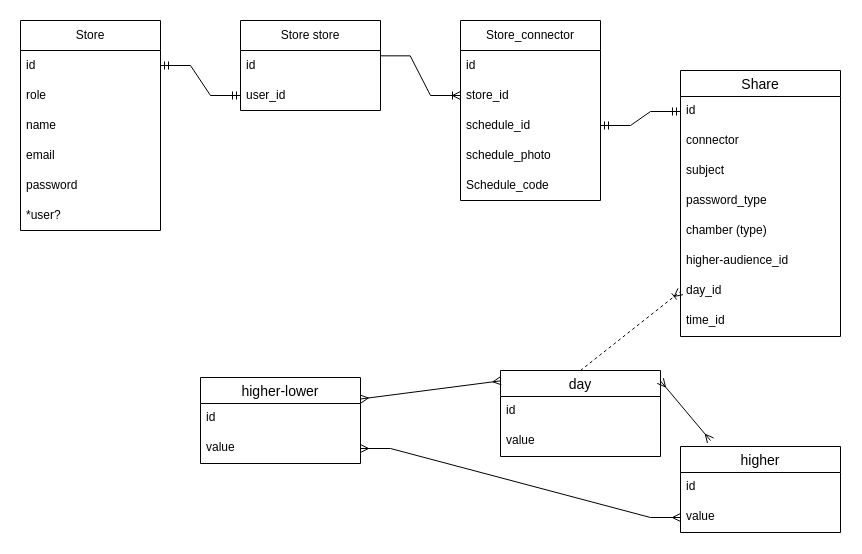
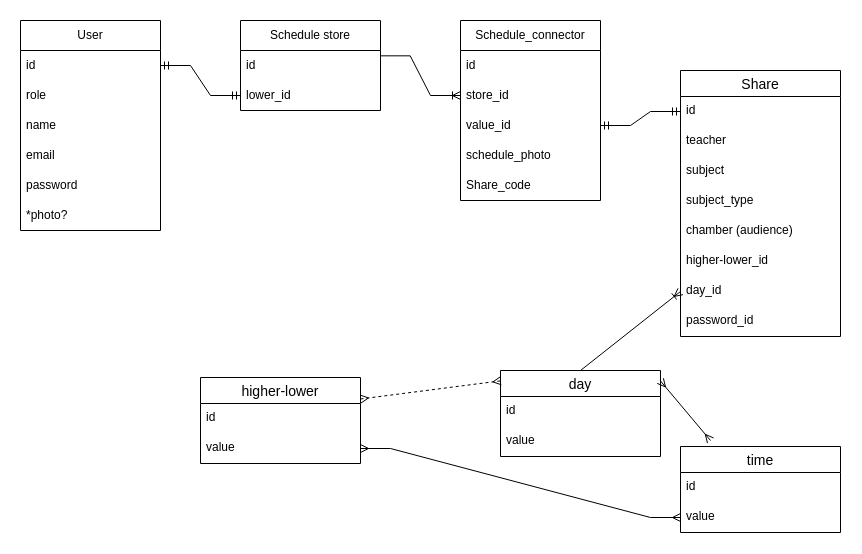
(91, 36) -> (91, 36)
(311, 36) -> (311, 36)
(531, 36) -> (531, 36)
(268, 96) -> (270, 96)
(500, 126) -> (490, 126)
(717, 141) -> (710, 141)
(509, 186) -> (500, 186)
(730, 201) -> (727, 201)
(47, 216) -> (50, 216)
(732, 231) -> (744, 231)
(742, 261) -> (732, 261)
(707, 321) -> (722, 321)
(629, 332) -> (629, 332)
(430, 390) -> (430, 390)
(760, 460) -> (760, 460)
